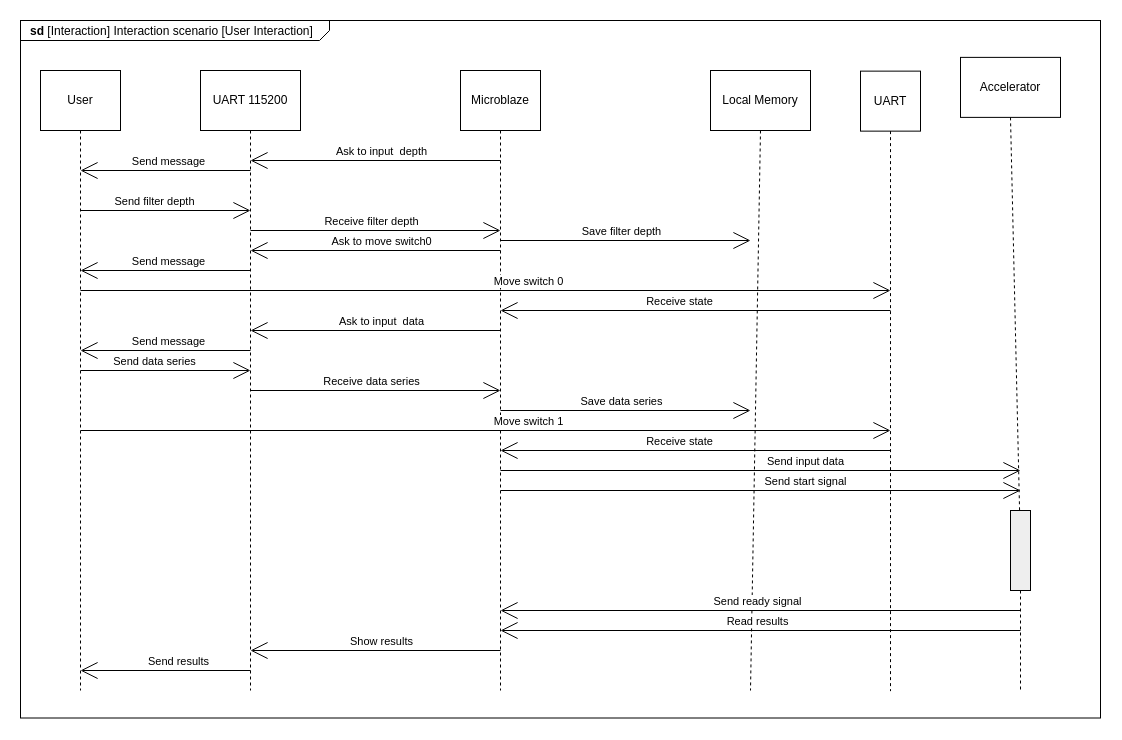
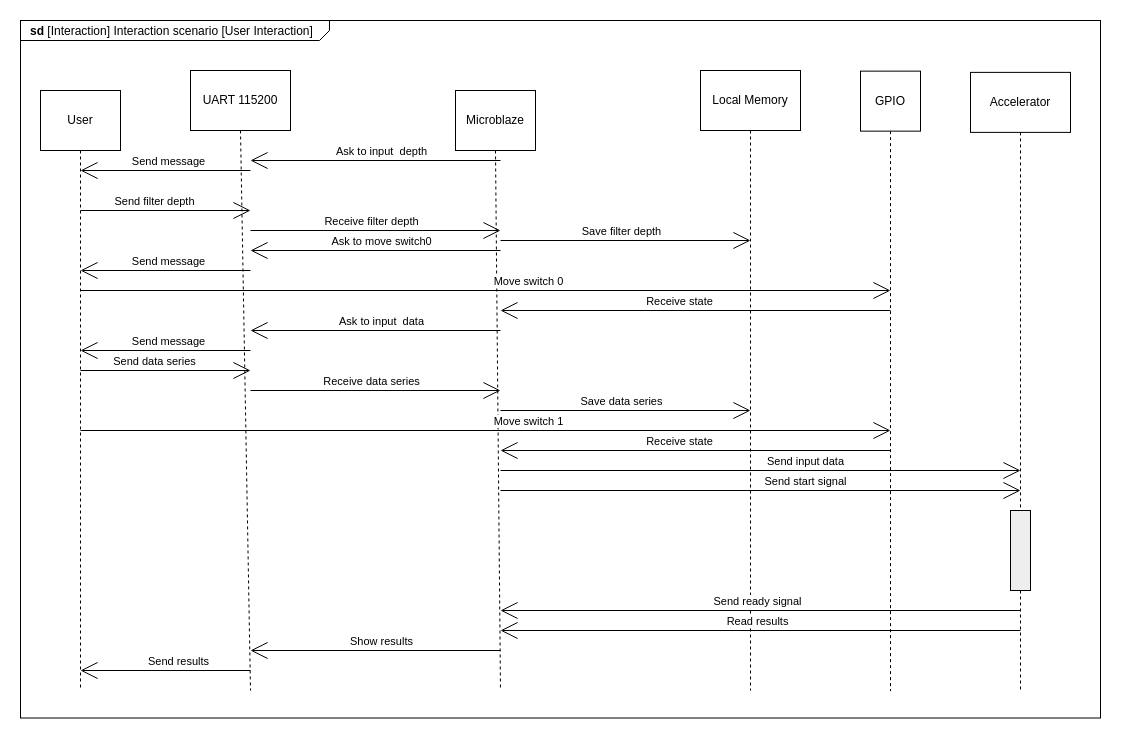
(1011, 87) -> (1021, 102)
(81, 101) -> (81, 121)
(251, 101) -> (241, 101)
(501, 101) -> (496, 121)
(761, 101) -> (751, 101)
(891, 102) -> (891, 102)
